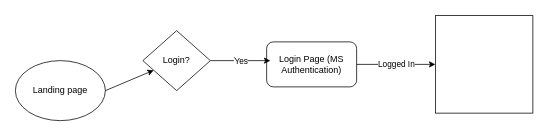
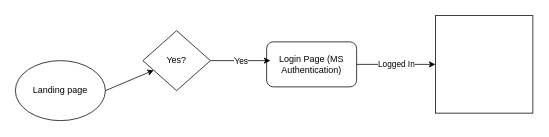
(177, 60) -> (177, 60)
